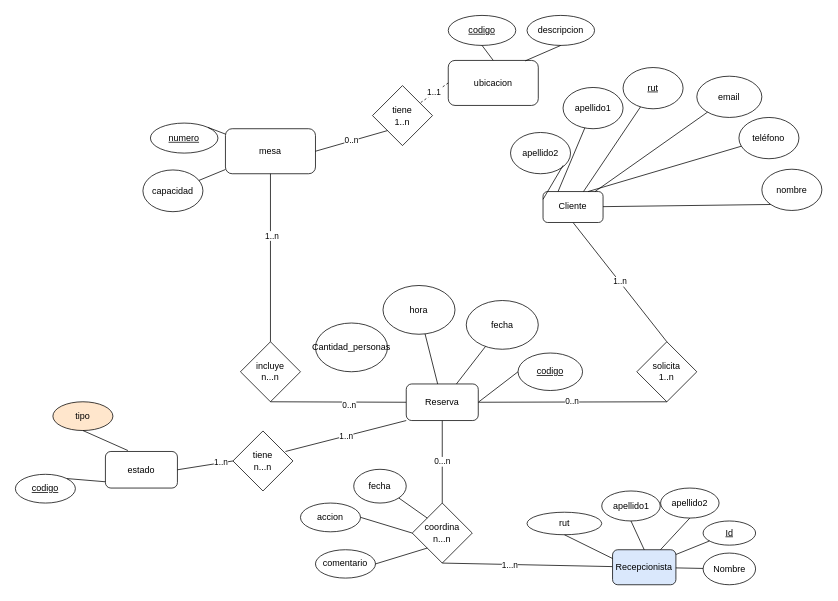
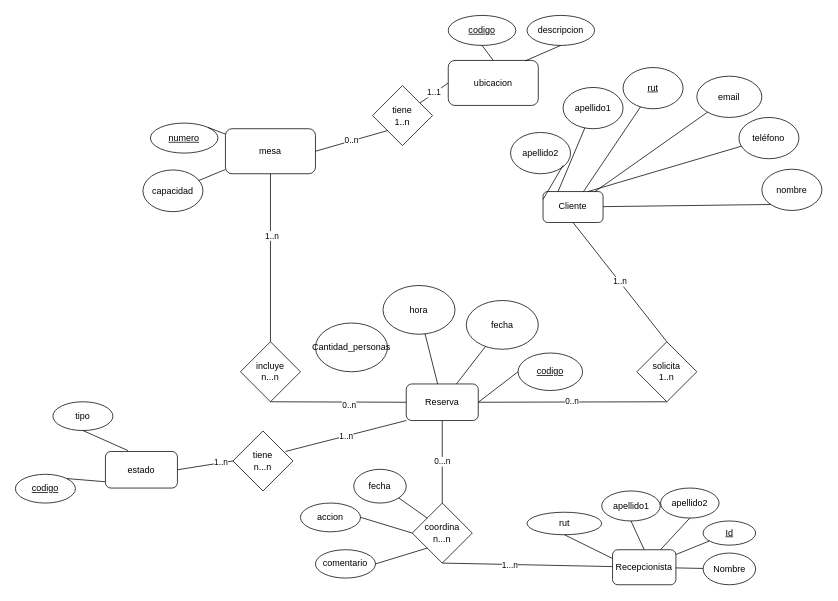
(443, 86) -> (443, 86)
(83, 416) -> (83, 416)
(644, 567) -> (644, 567)
